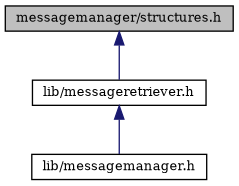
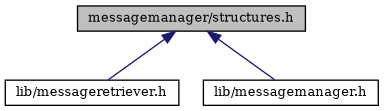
(119, 137) -> (246, 59)
